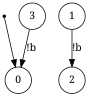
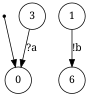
(31, 48) -> (32, 48)
(72, 80) -> (72, 80)
